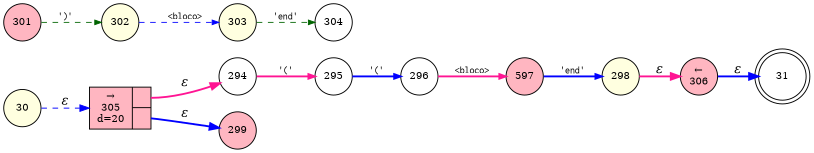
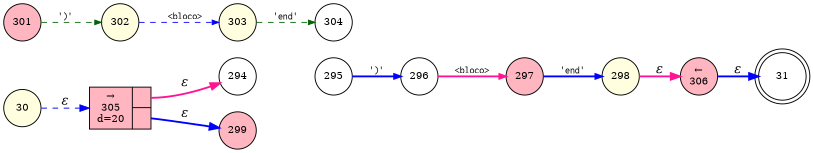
(377, 71) -> (377, 71)
(283, 76) -> none
(525, 76) -> (525, 76)
